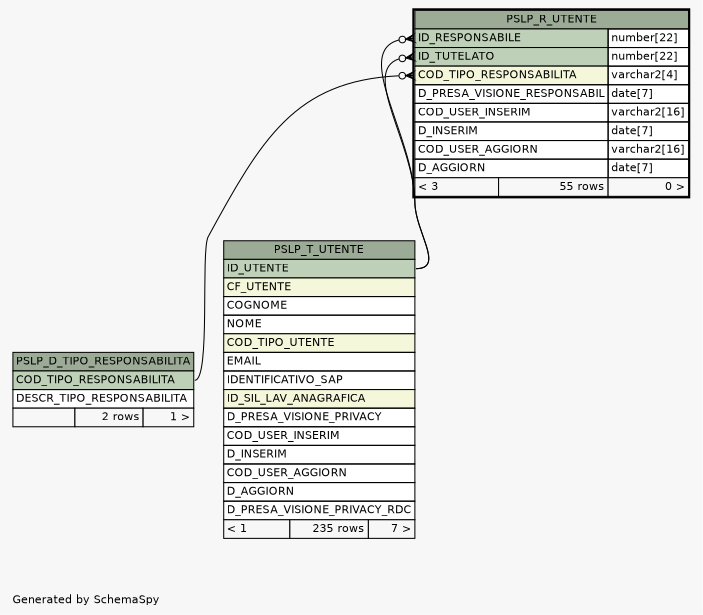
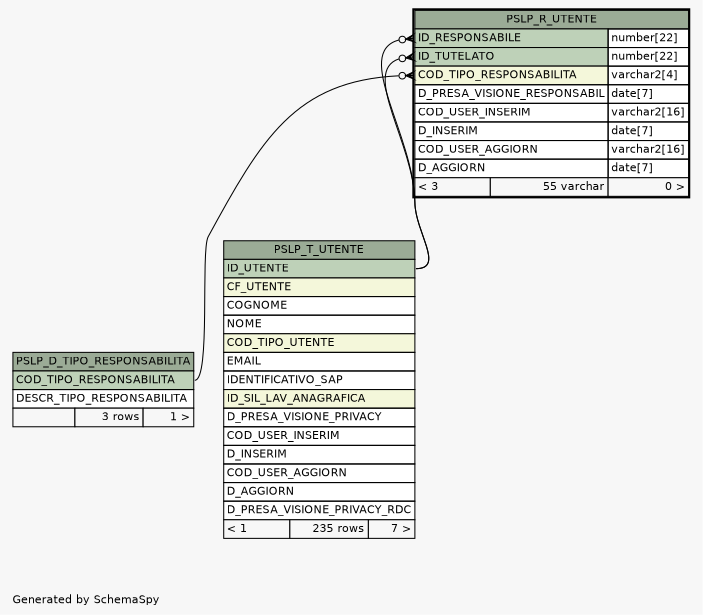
(582, 187) -> (574, 187)
(121, 417) -> (121, 417)
